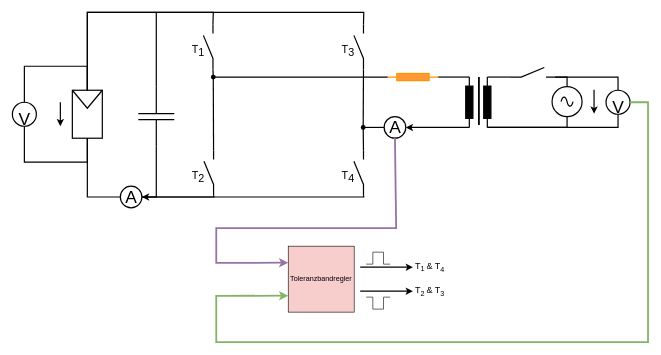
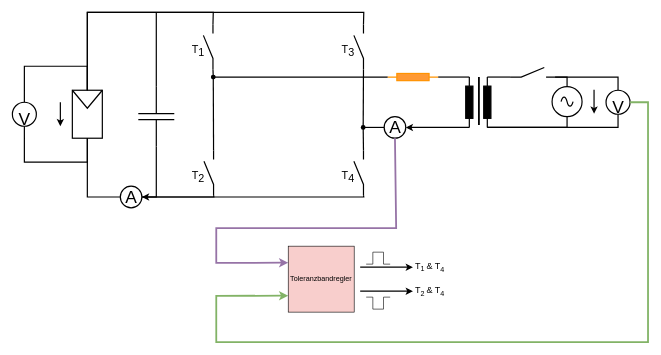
(431, 291) -> (431, 291)
